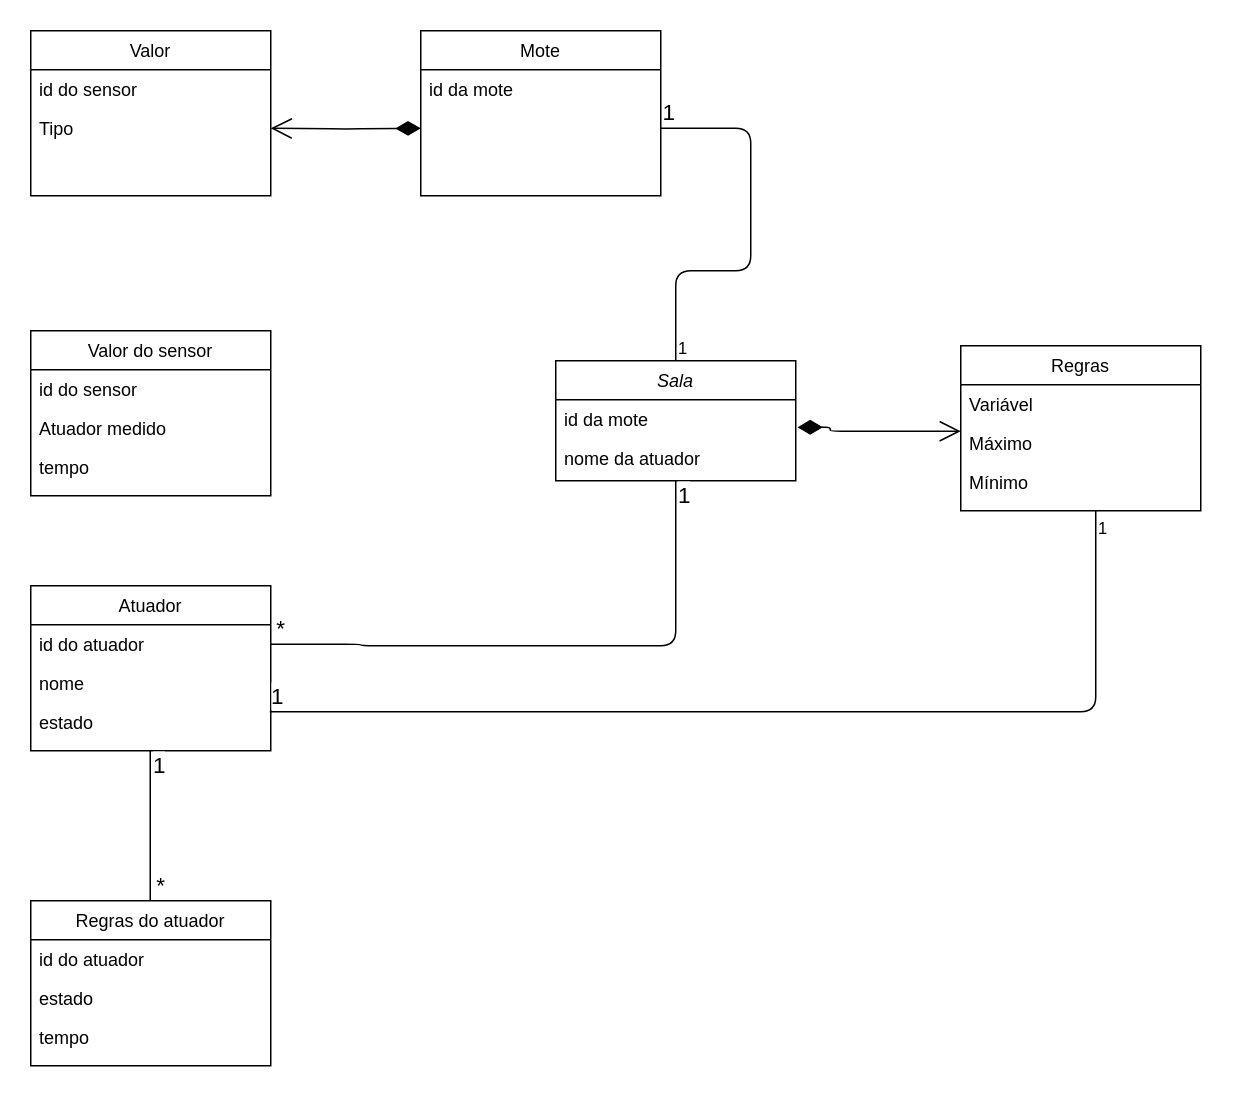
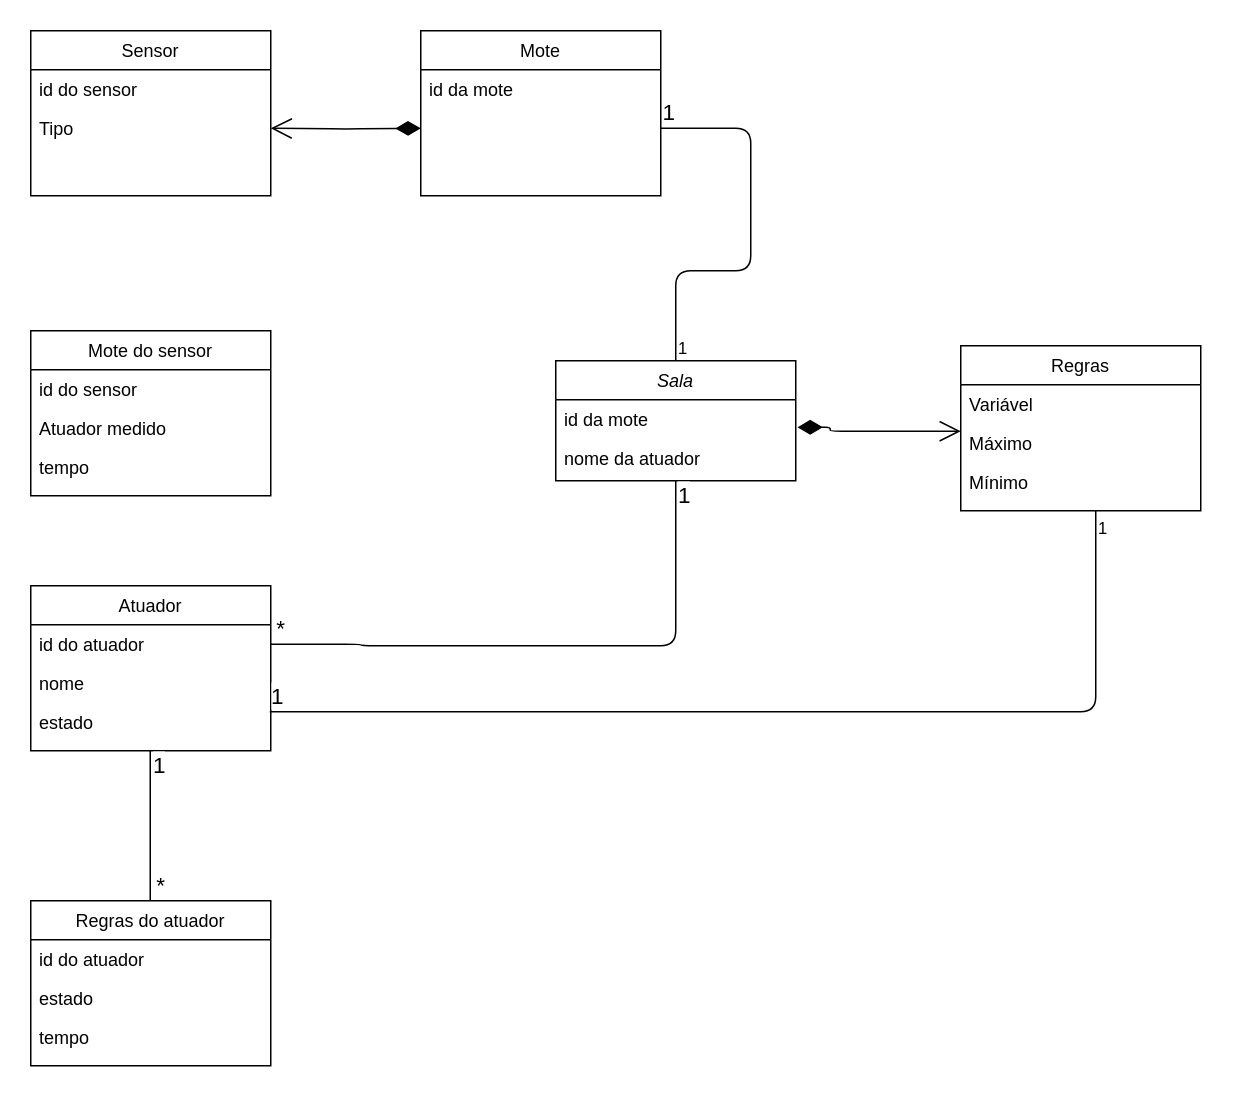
(150, 51) -> (150, 51)
(150, 351) -> (150, 351)
